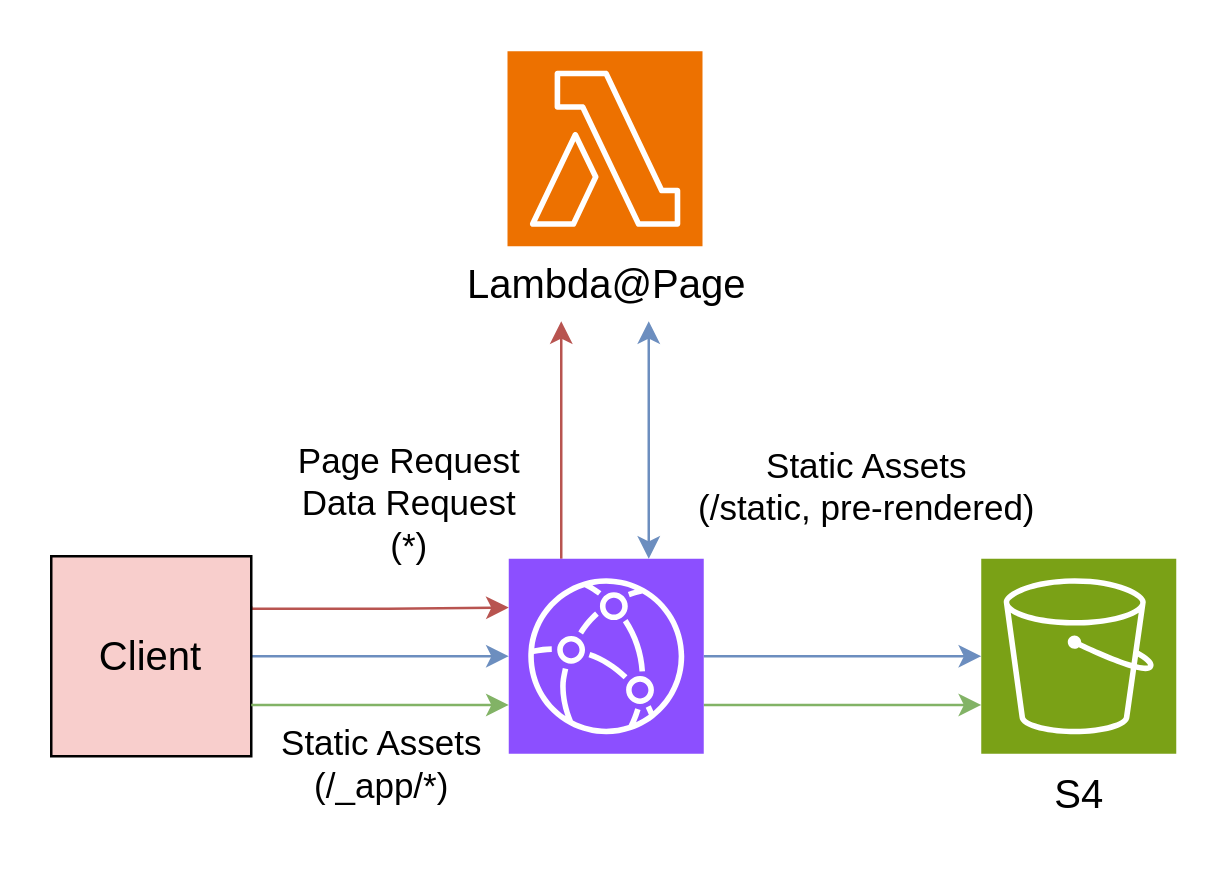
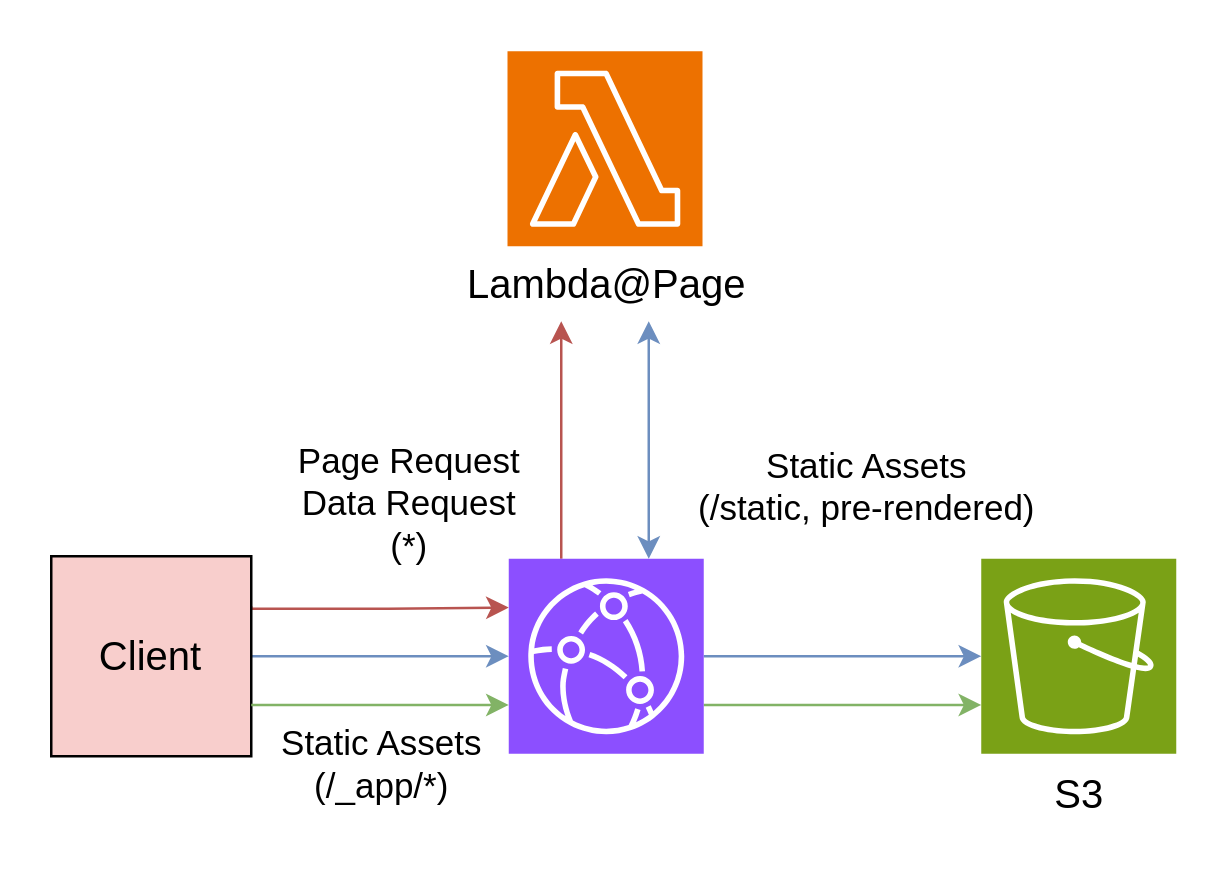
(1080, 794) -> (1080, 794)
